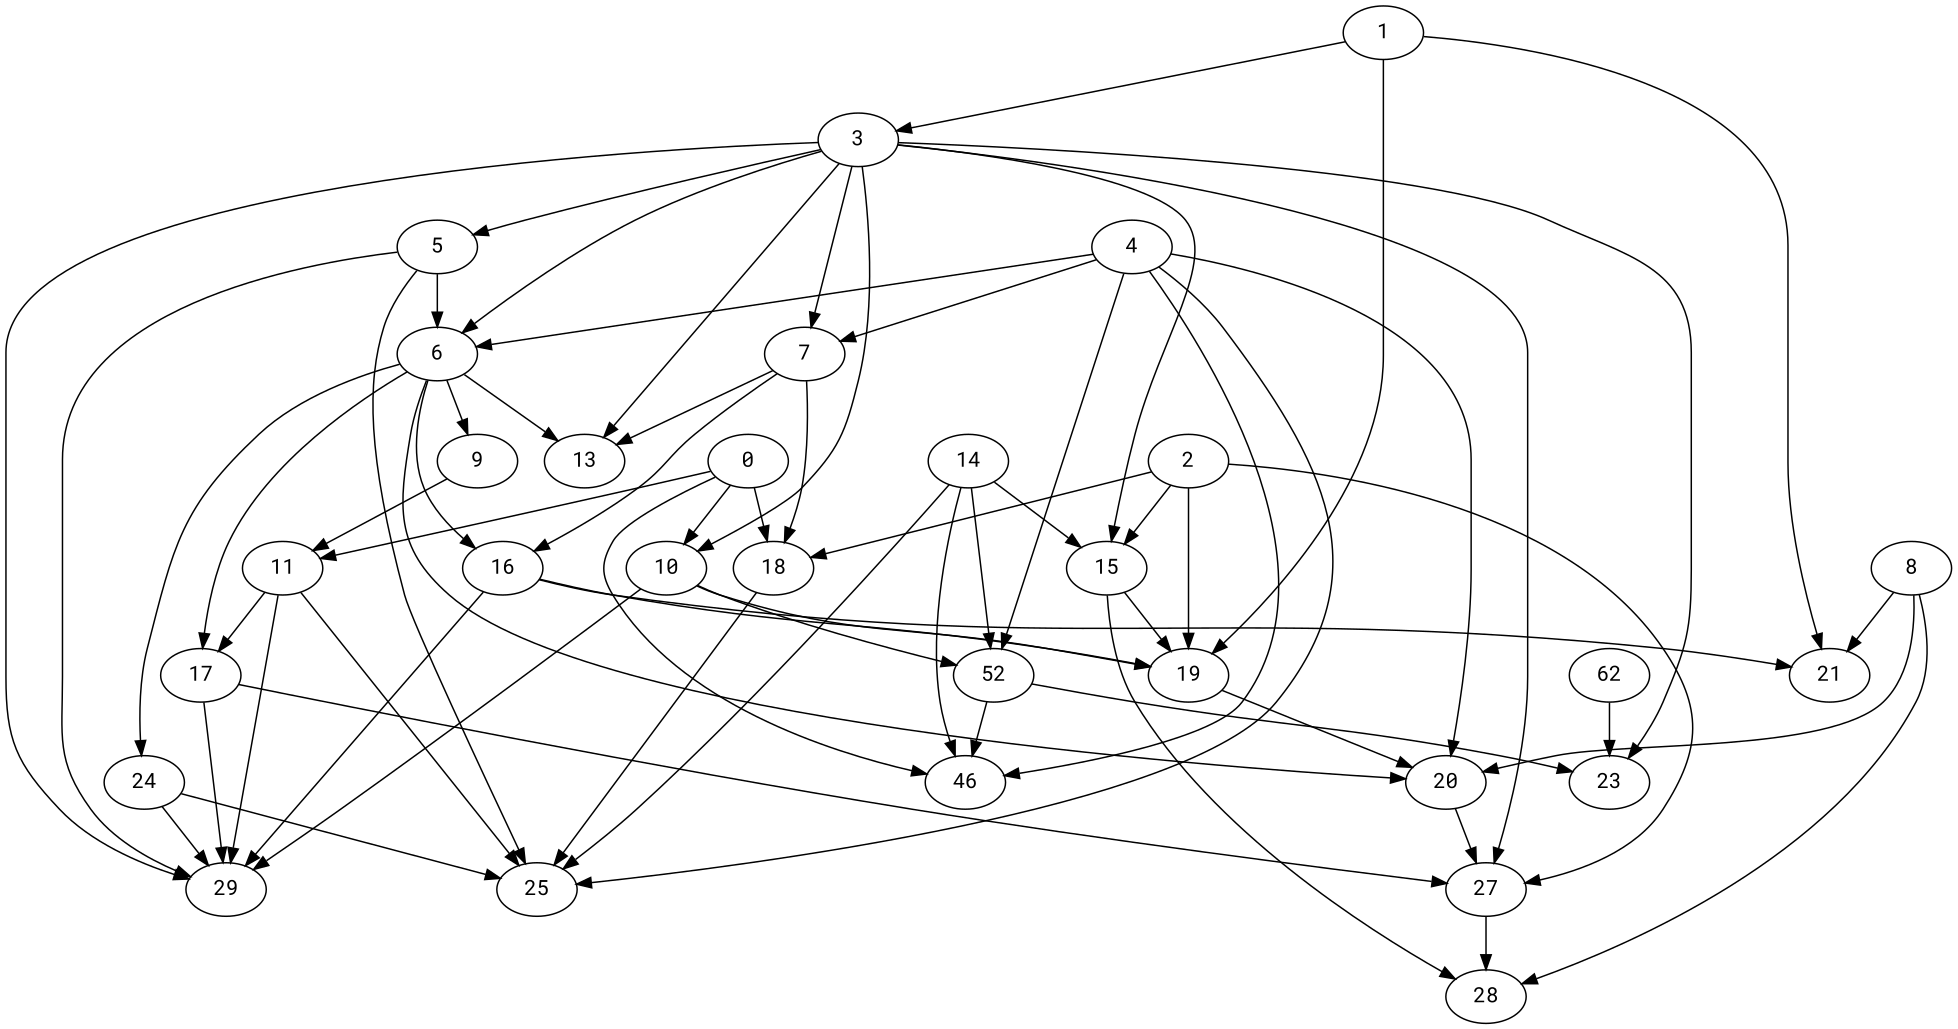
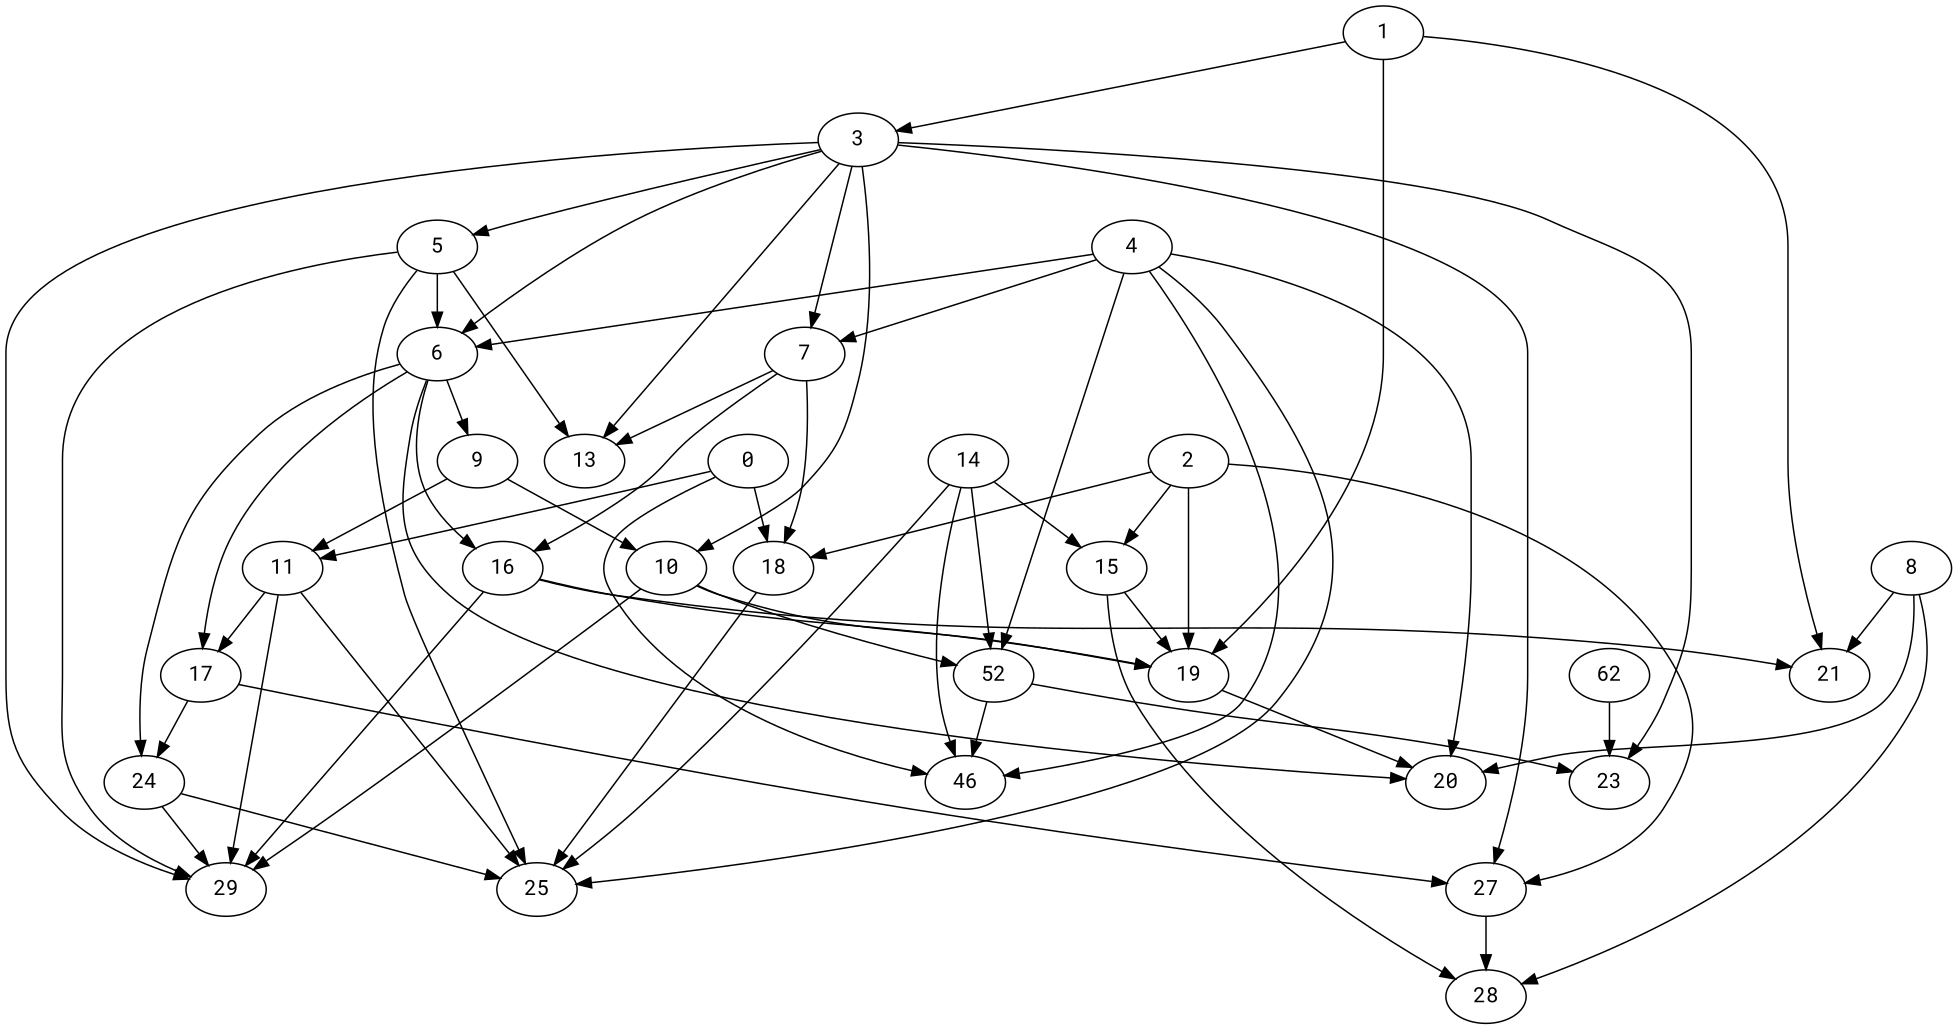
(1190, 229) -> none
(505, 403) -> (509, 352)
(712, 509) -> (571, 514)
(213, 775) -> (176, 722)
(1463, 829) -> none
